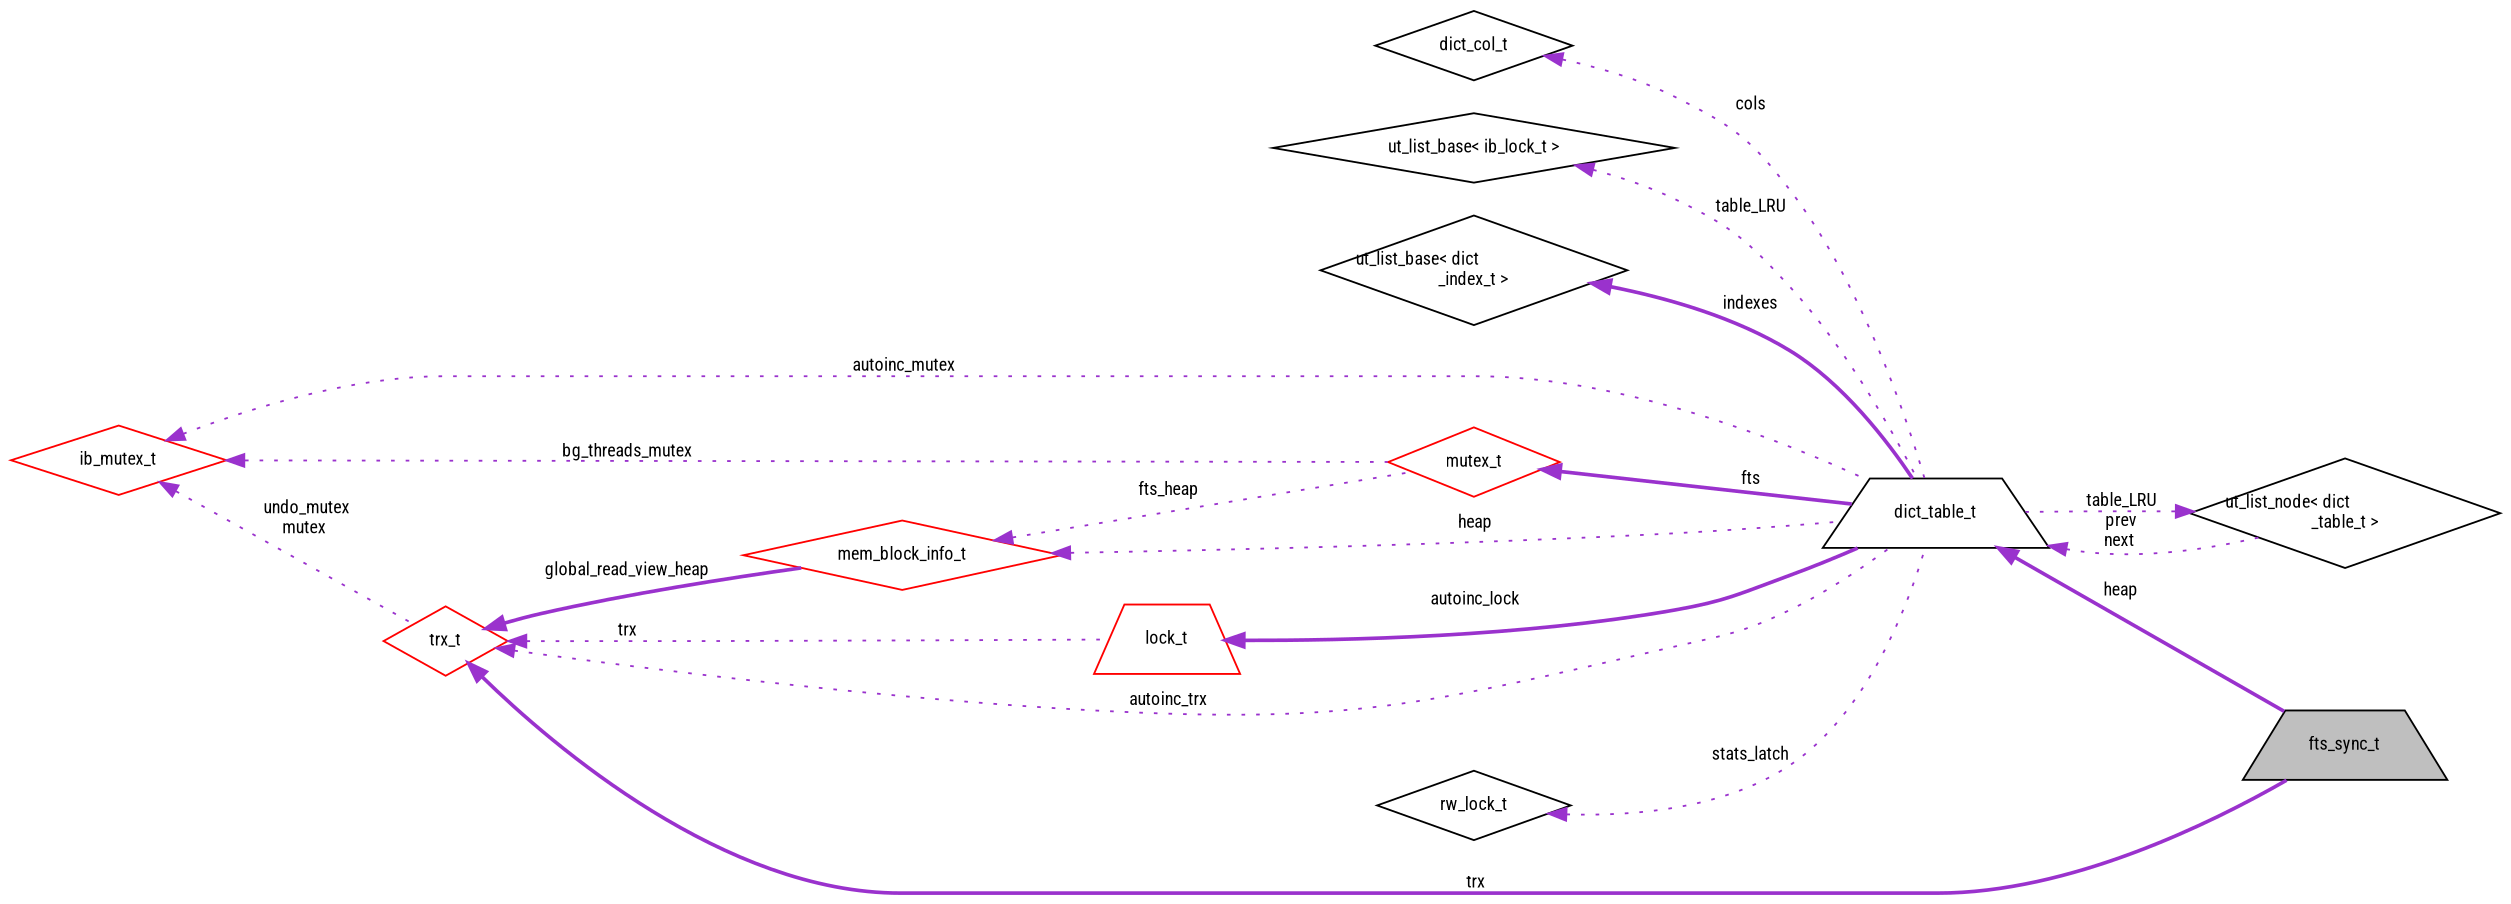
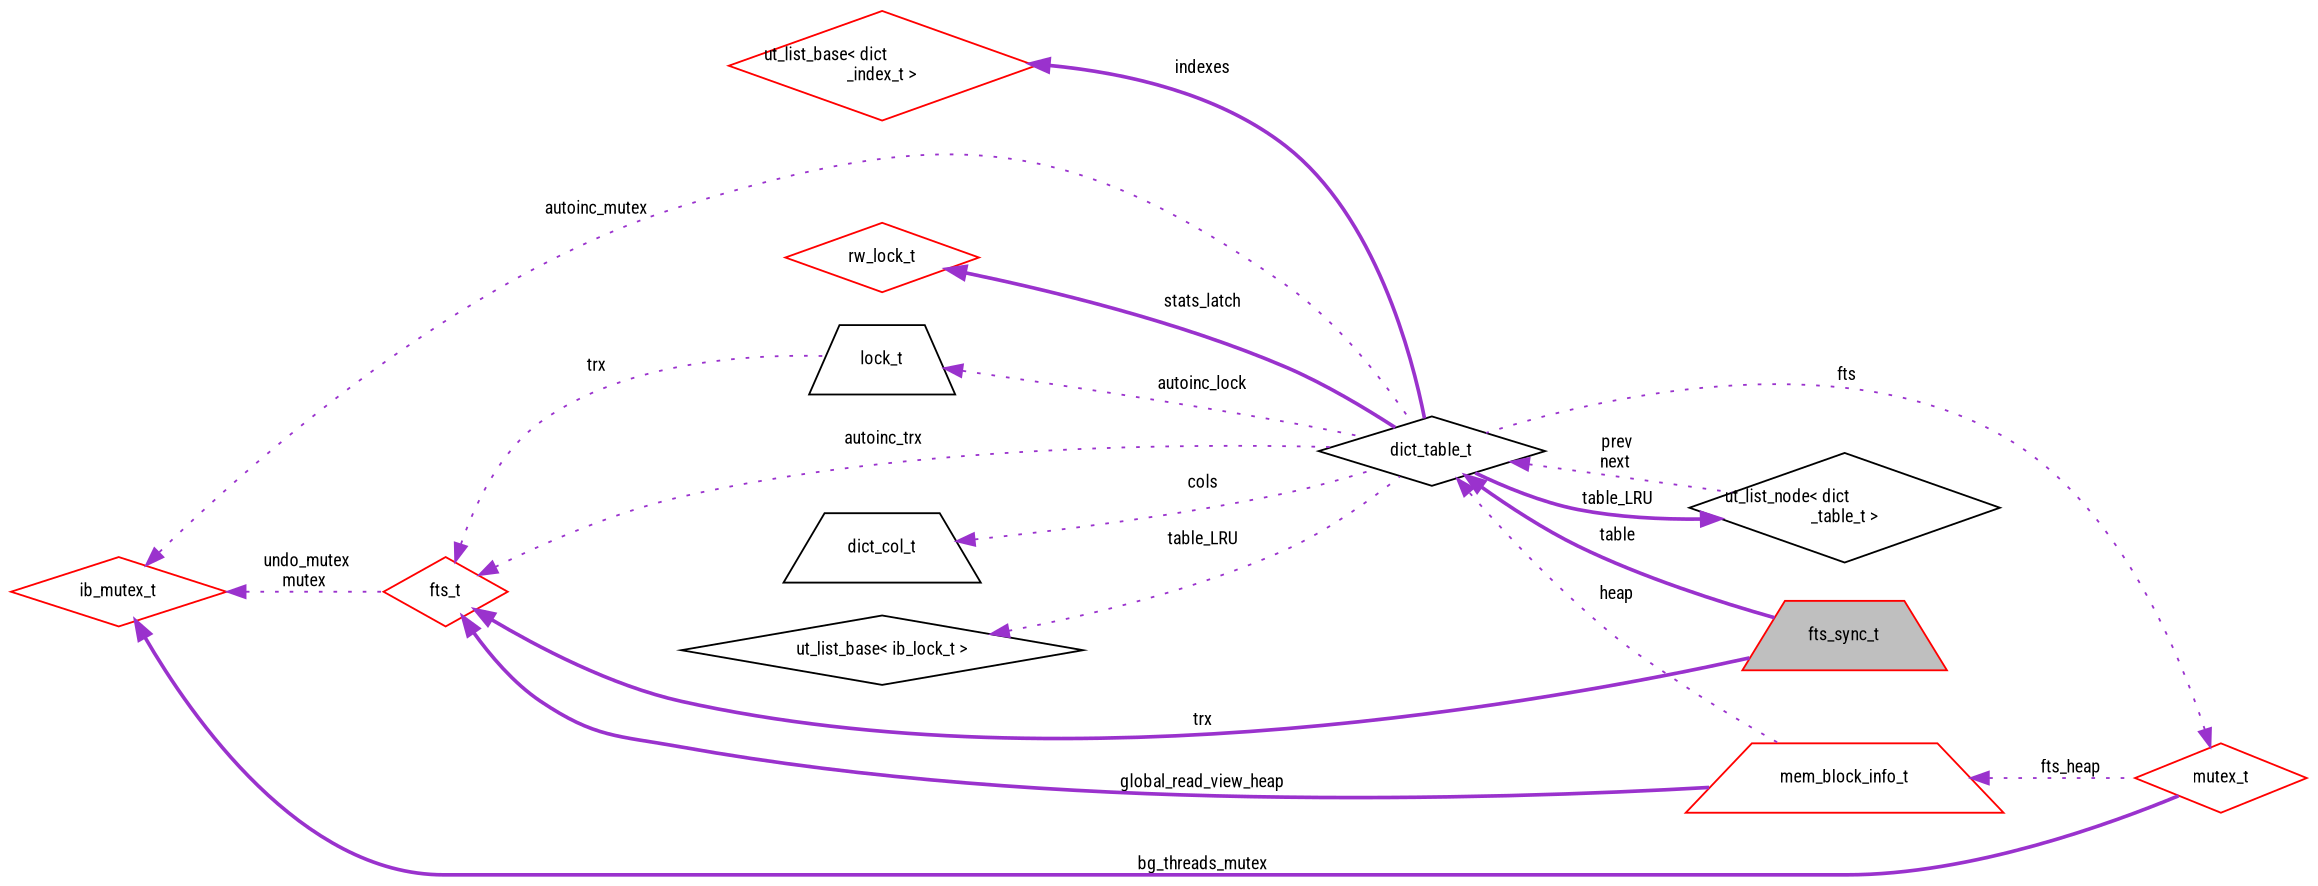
(1474, 46) -> (882, 548)
(1474, 270) -> (882, 66)
(816, 461) -> (1118, 875)
(1706, 488) -> (1926, 405)
(2100, 511) -> (1585, 511)
(1936, 513) -> (1432, 451)
(1456, 543) -> (1611, 634)
(902, 555) -> (1845, 778)
(2120, 591) -> (1615, 536)
(1557, 626) -> (1164, 401)
(1167, 639) -> (882, 360)
(446, 641) -> (446, 592)
(2345, 745) -> (1845, 636)
(1801, 757) -> (1187, 331)
(1474, 805) -> (882, 258)
